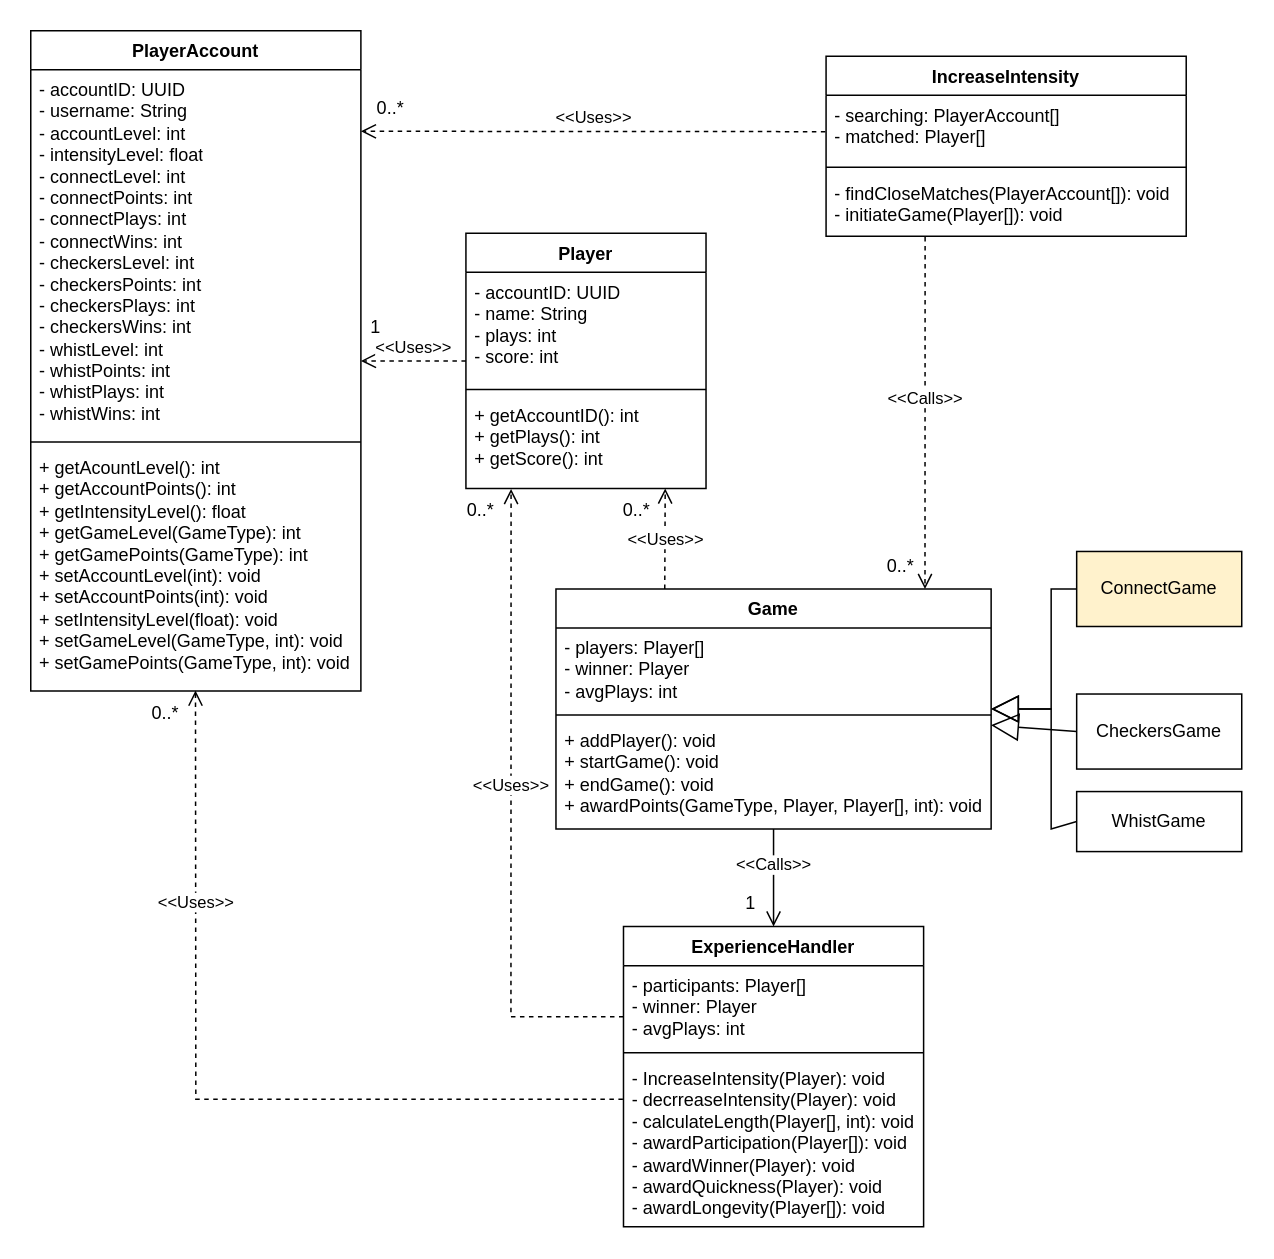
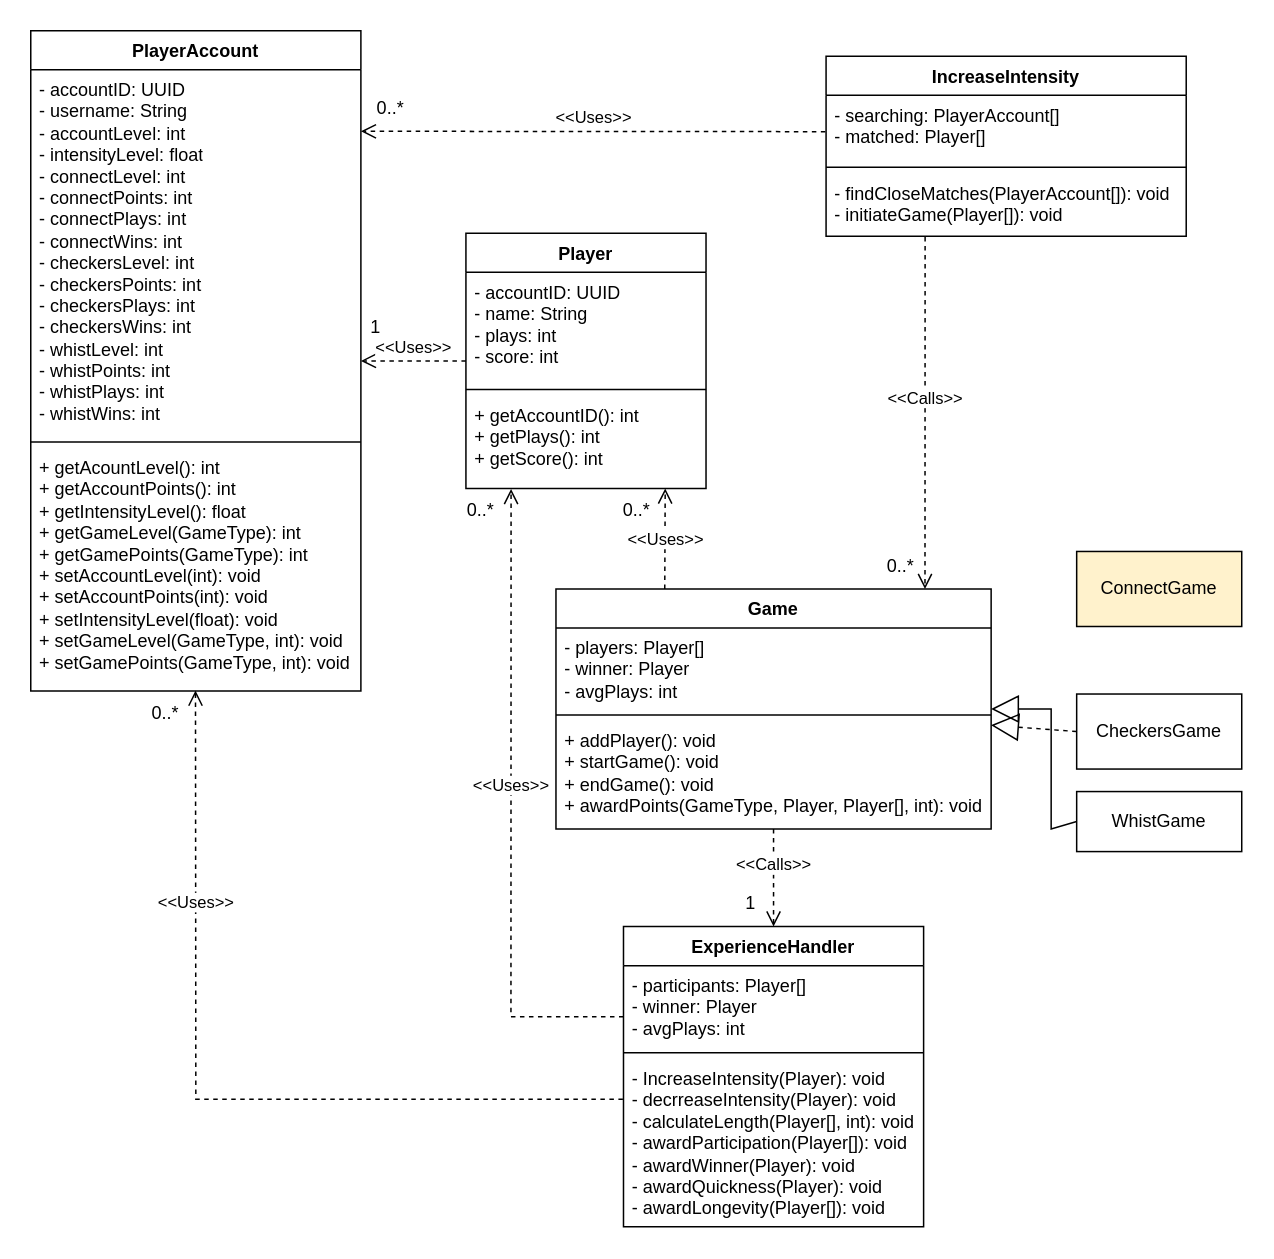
(1051, 635) -> none
(1046, 729) -> (1046, 729)
(773, 898) -> (773, 898)
